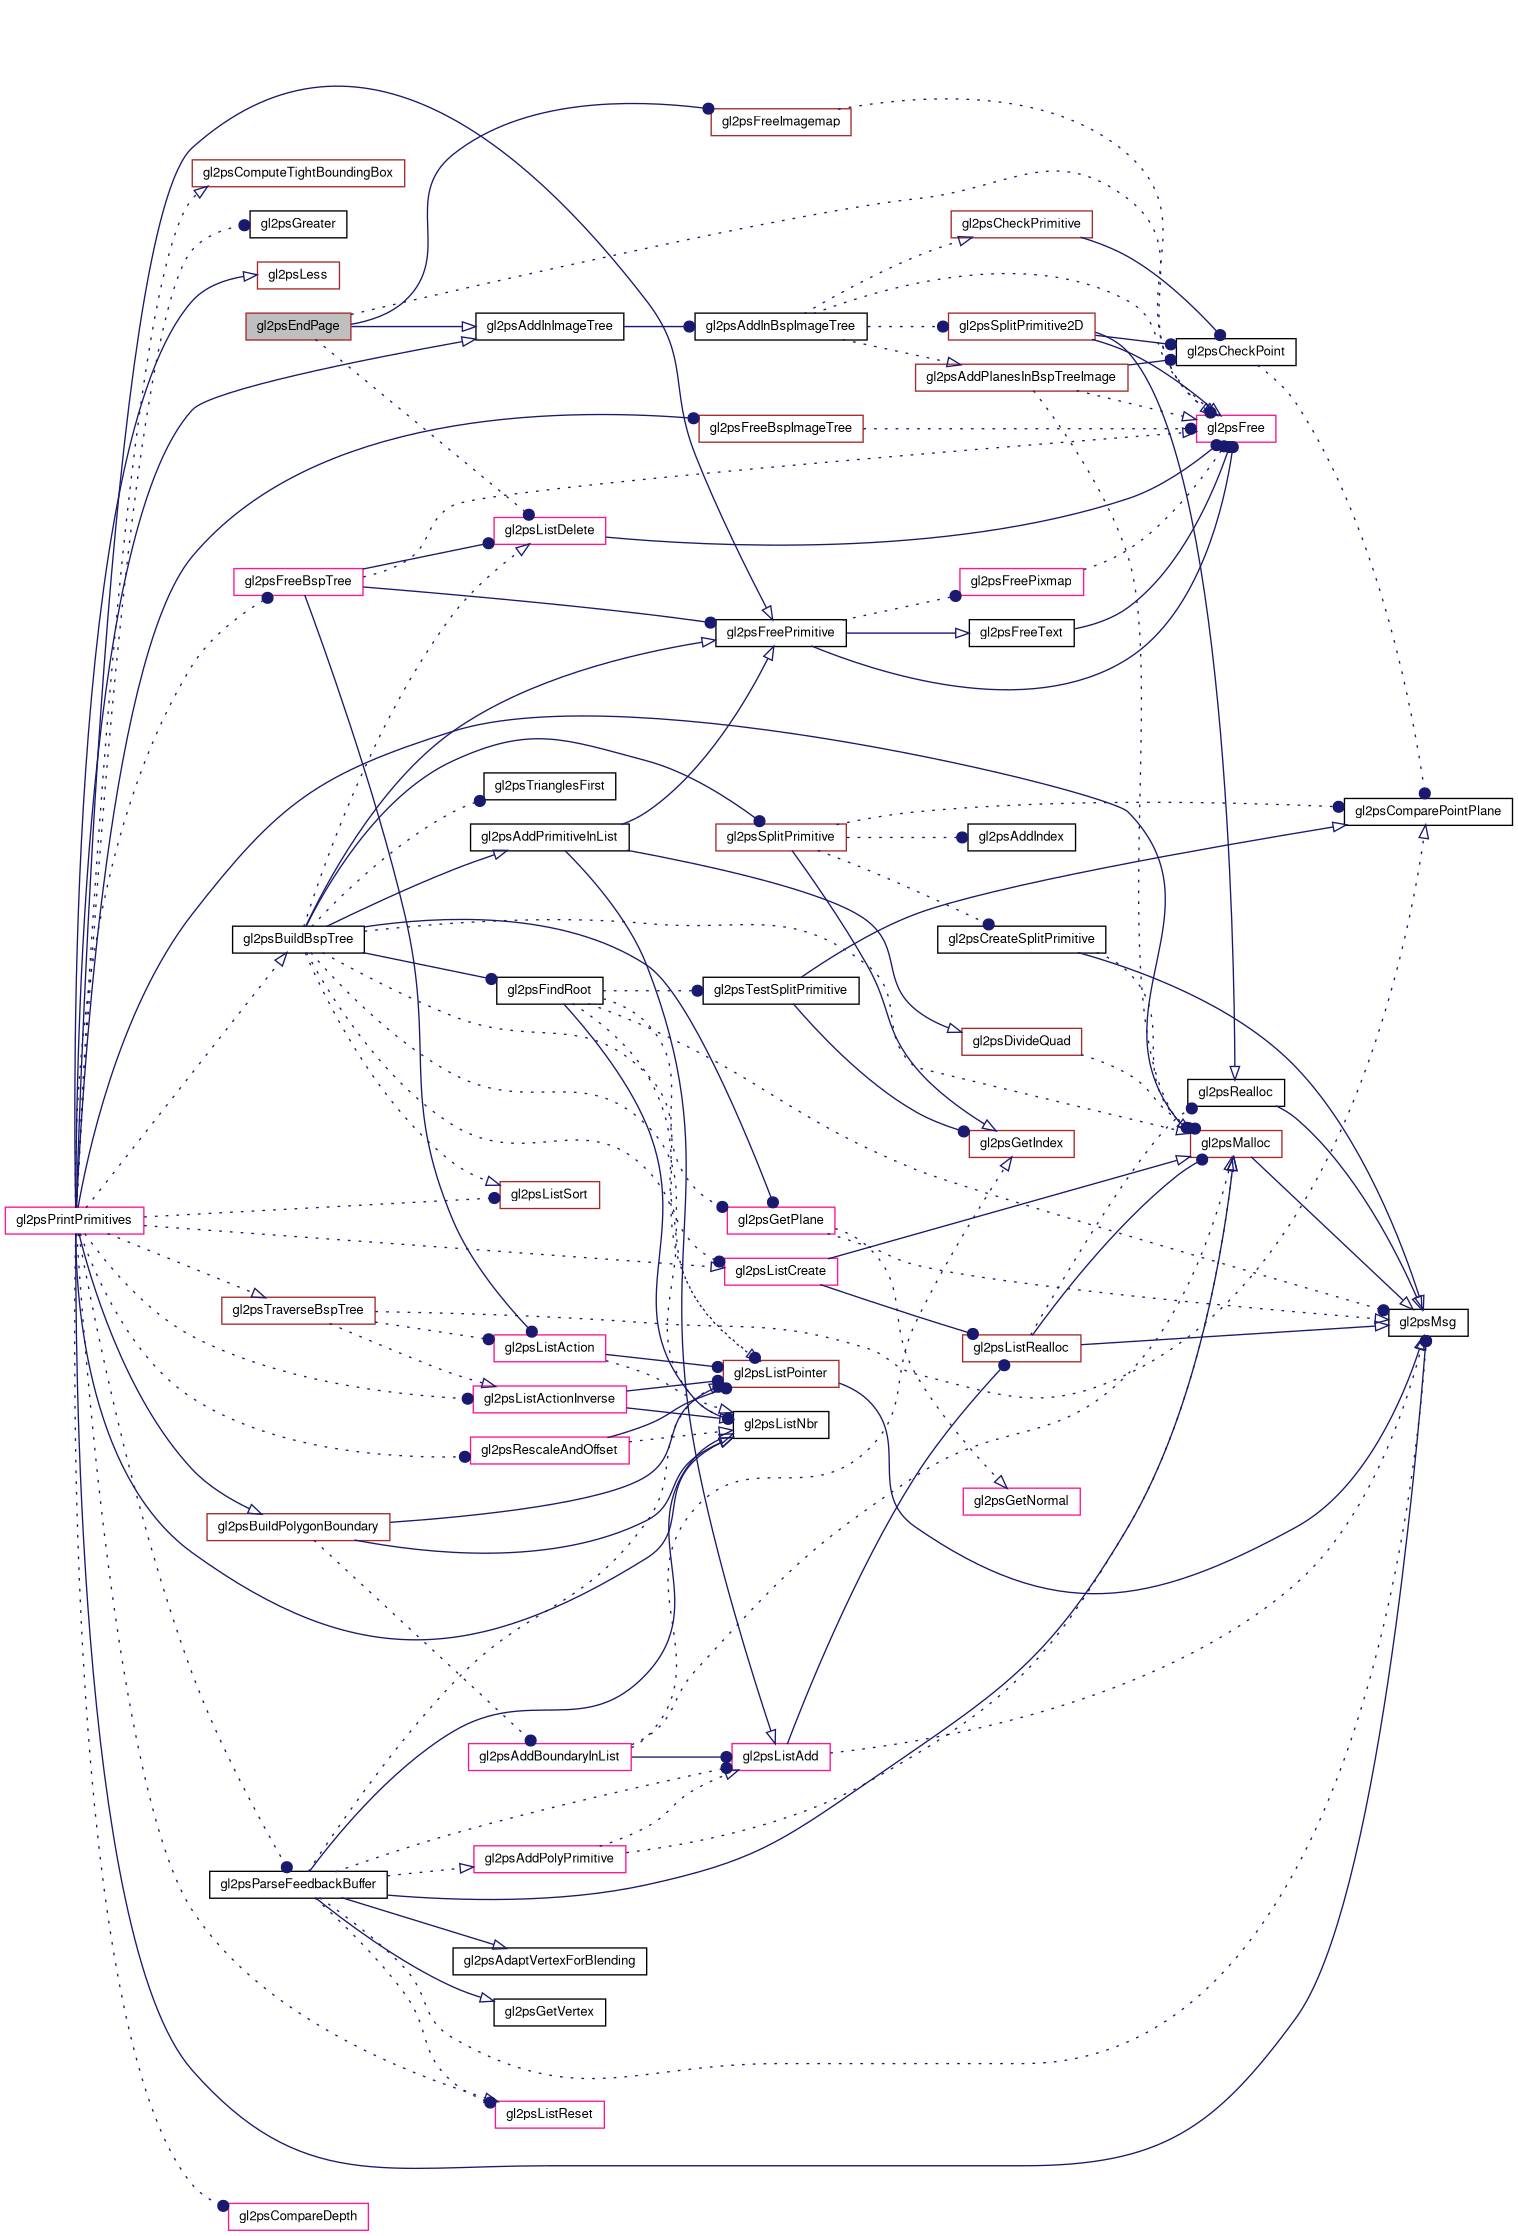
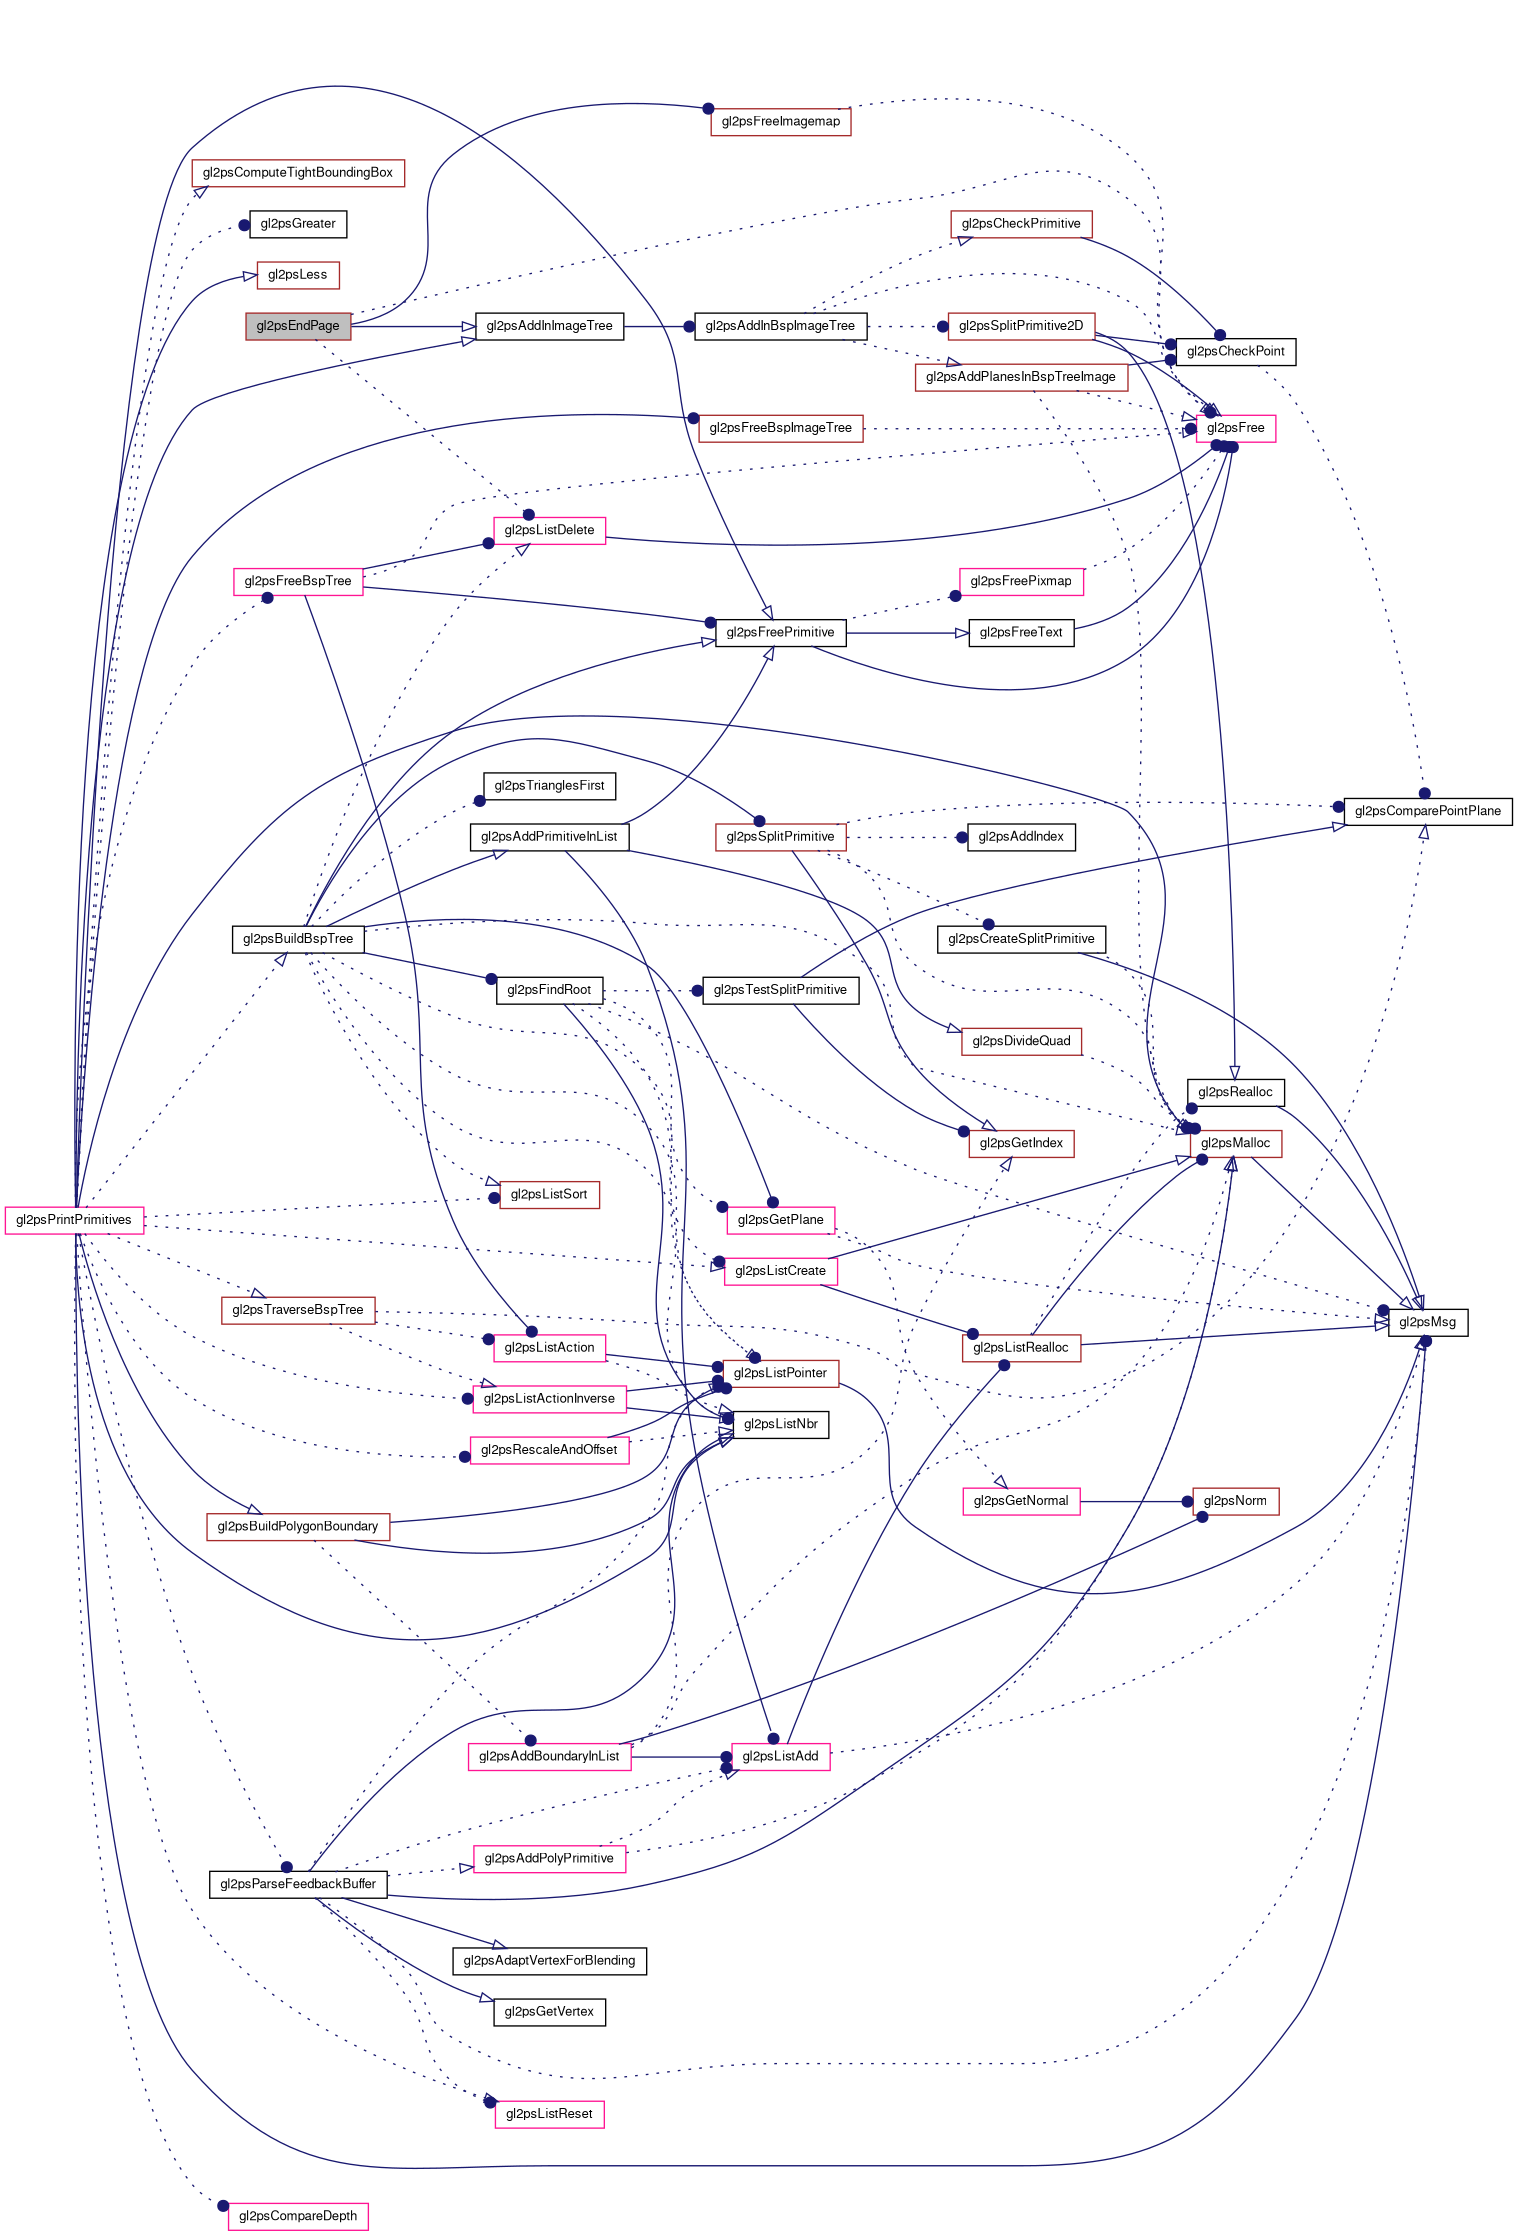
none -> (1008, 991)
(682, 1303) -> (682, 1303)
none -> (1236, 1502)
